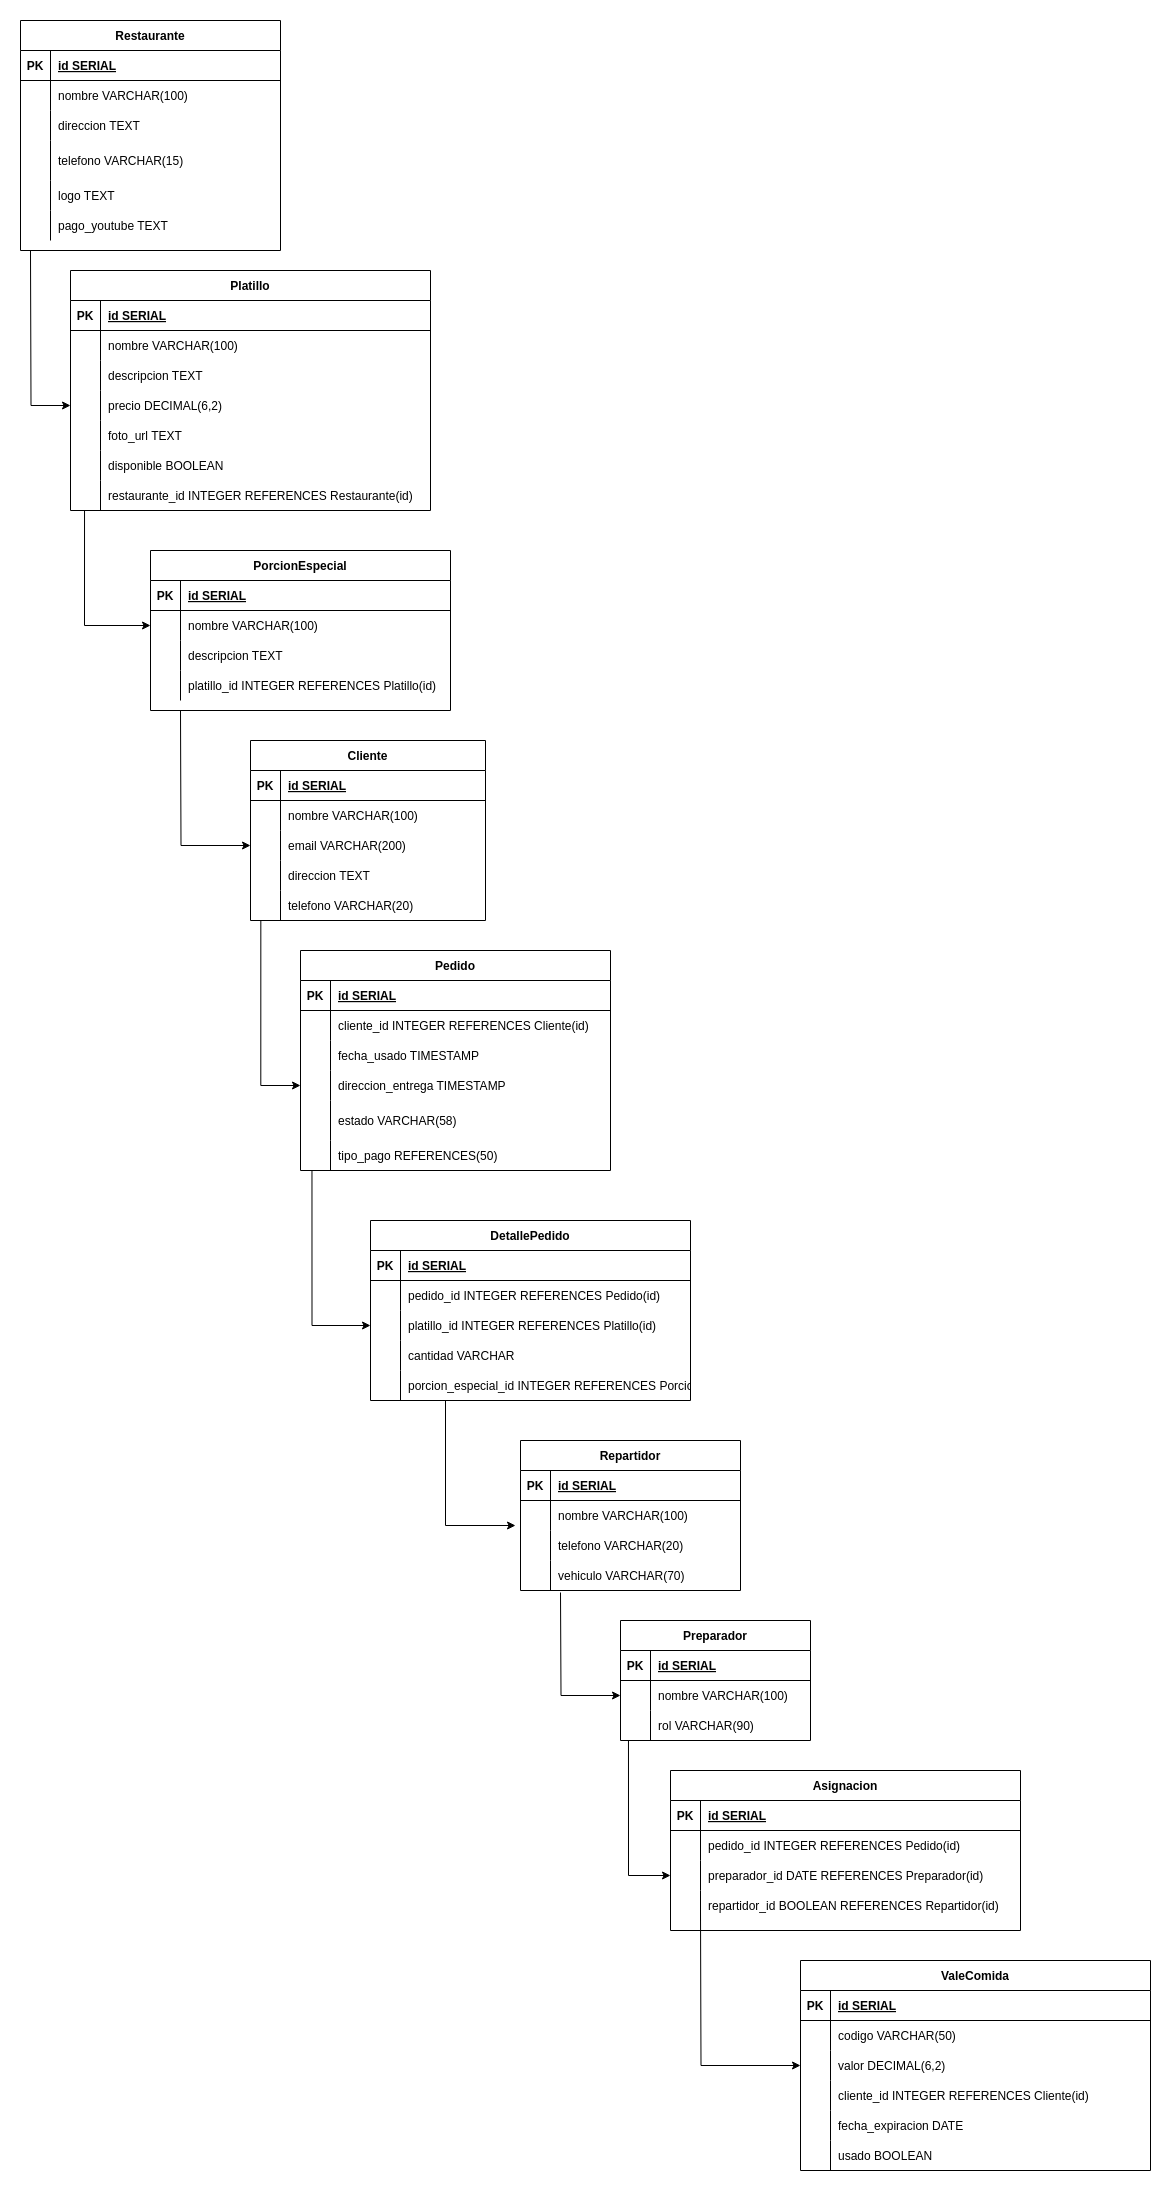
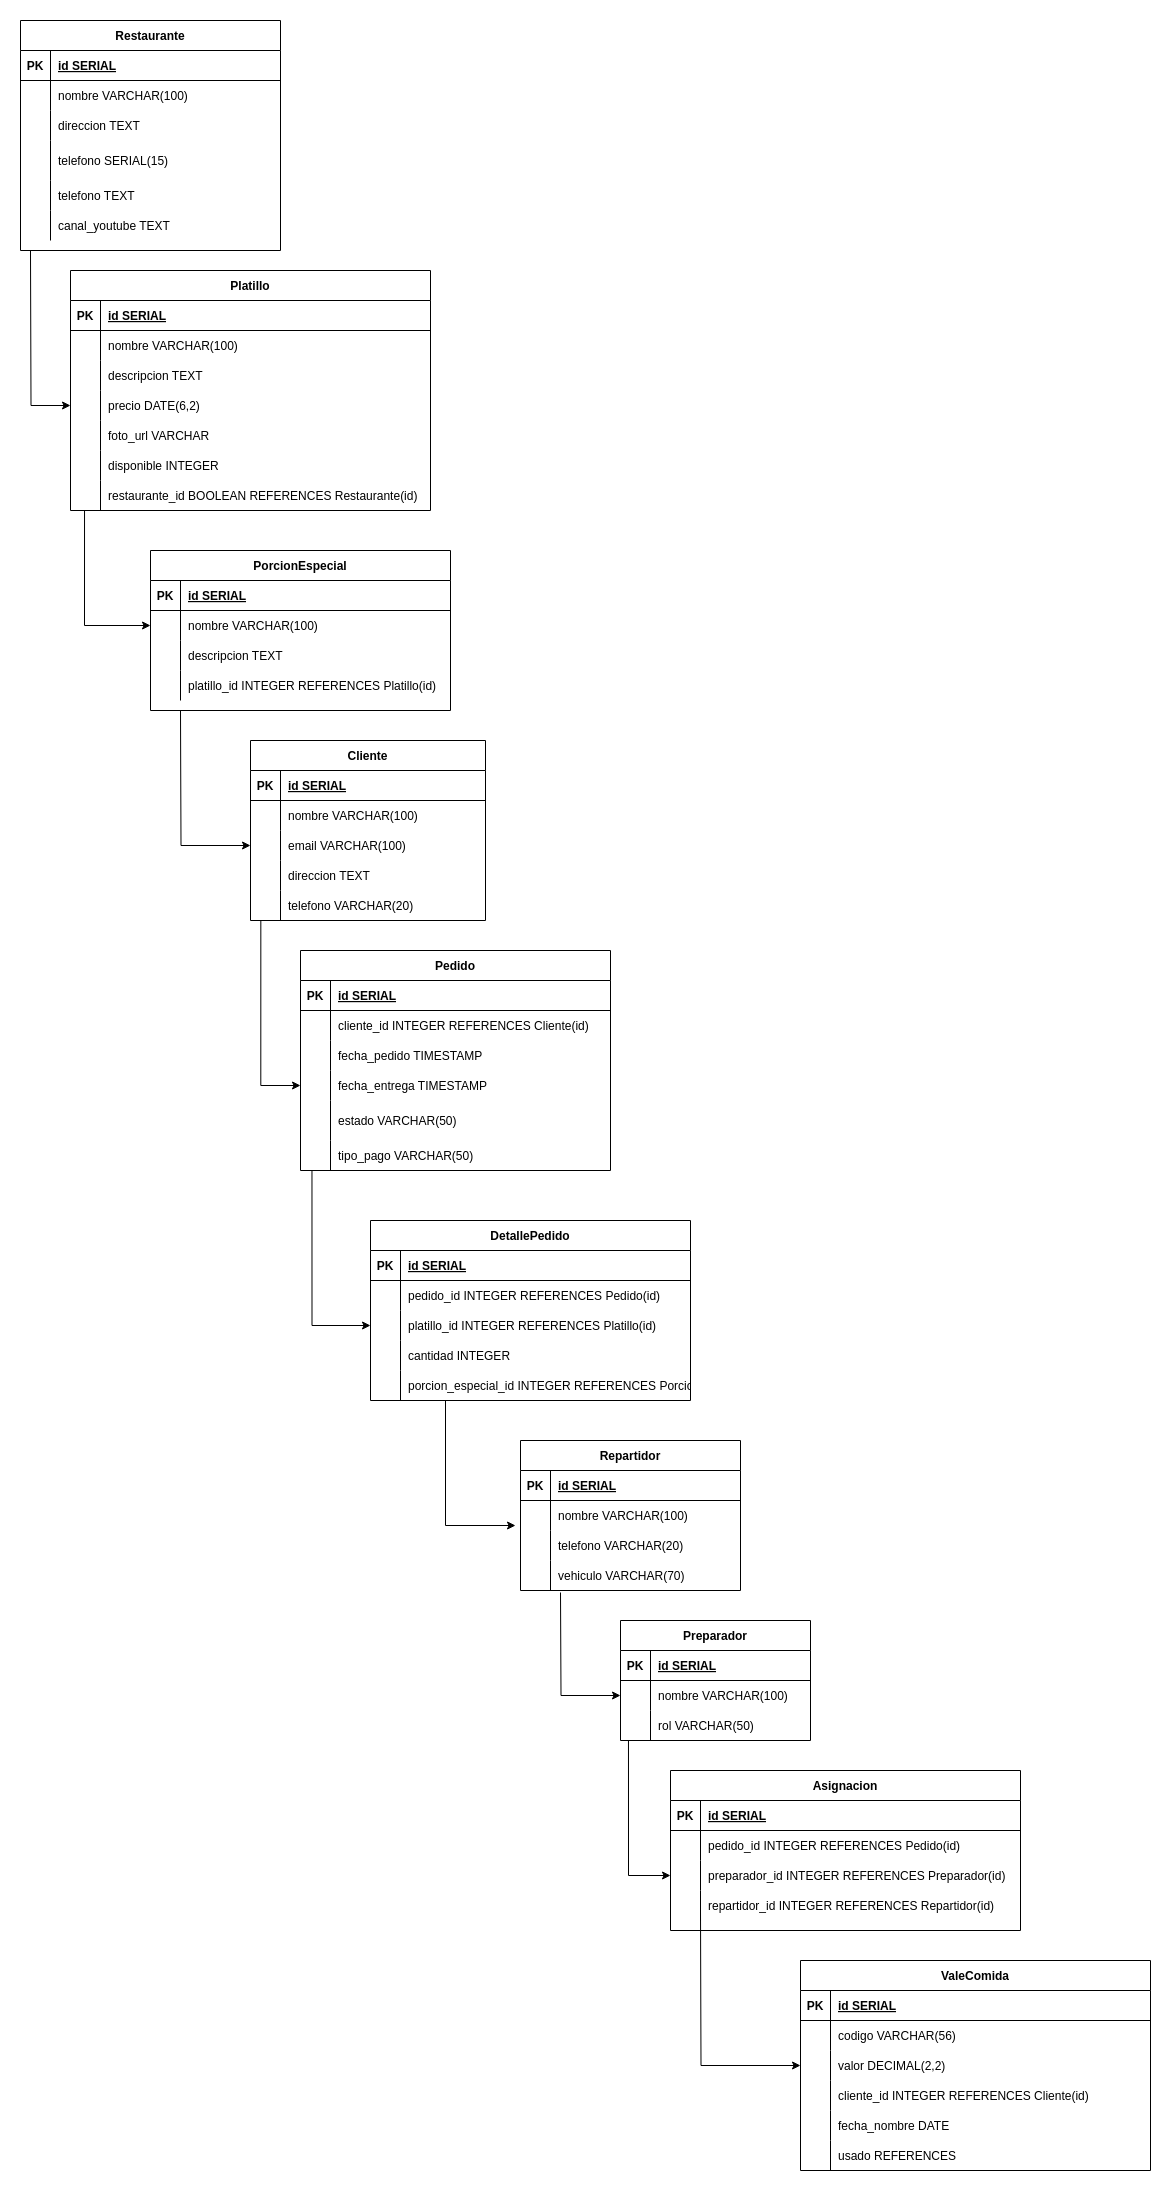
(122, 161) -> (119, 161)
(85, 196) -> (99, 196)
(114, 226) -> (115, 226)
(167, 406) -> (157, 406)
(149, 436) -> (159, 436)
(162, 466) -> (162, 466)
(265, 496) -> (265, 496)
(344, 846) -> (344, 846)
(407, 1056) -> (409, 1056)
(424, 1086) -> (414, 1086)
(397, 1121) -> (397, 1121)
(416, 1156) -> (405, 1156)
(459, 1356) -> (459, 1356)
(705, 1726) -> (705, 1726)
(848, 1876) -> (858, 1876)
(855, 1906) -> (855, 1906)
(895, 2036) -> (895, 2036)
(894, 2066) -> (894, 2066)
(904, 2126) -> (894, 2126)
(880, 2156) -> (890, 2156)
